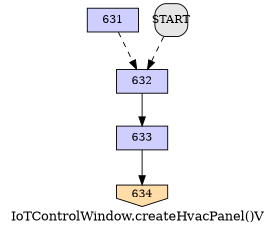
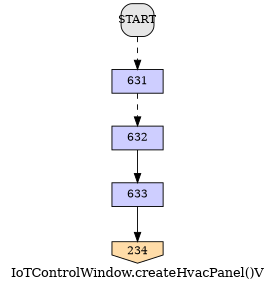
(158, 49) -> (138, 48)
(142, 195) -> (138, 251)
